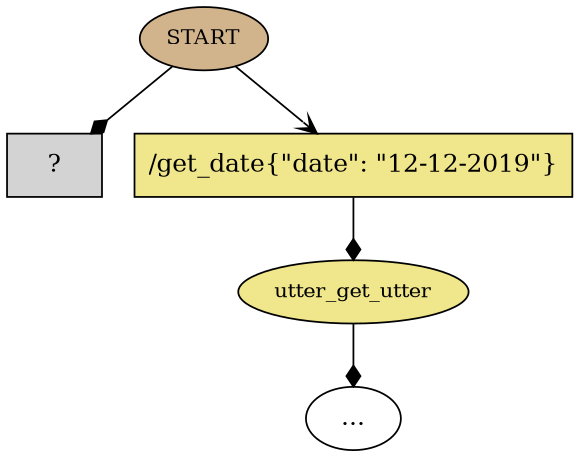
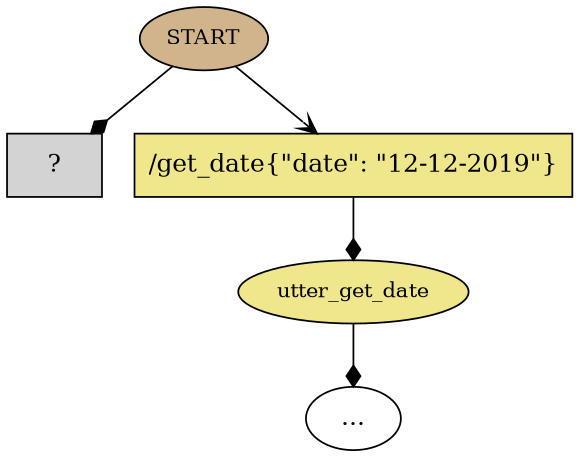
(353, 292) -> (353, 292)
